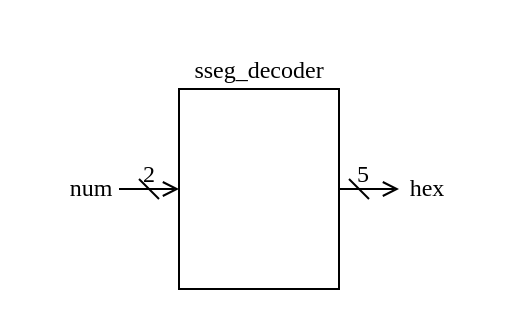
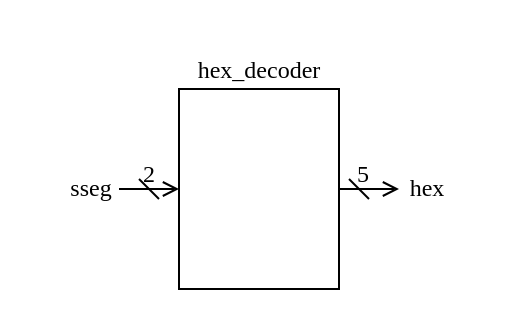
(260, 71) -> (260, 71)
(92, 189) -> (92, 189)
